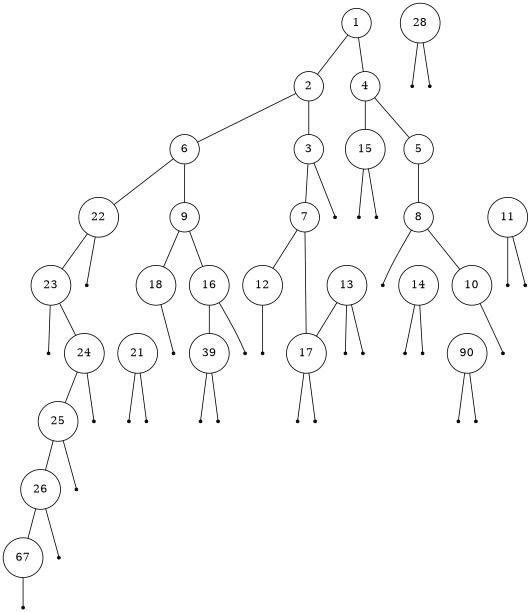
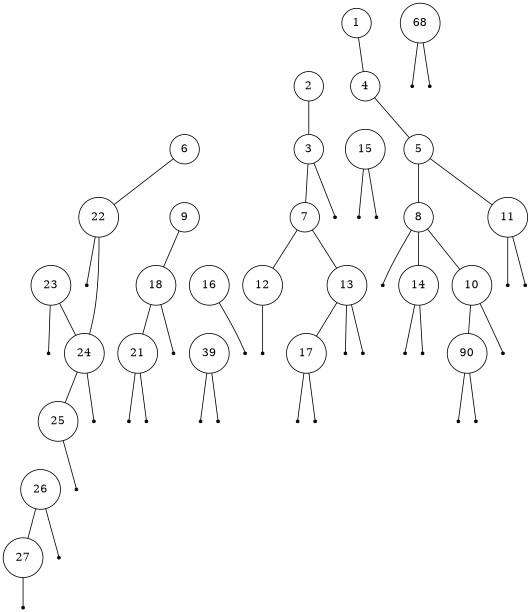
(420, 23) -> (420, 23)
(333, 55) -> none
(365, 115) -> none
(247, 118) -> none
none -> (461, 182)
(185, 183) -> none
(196, 249) -> none
none -> (419, 249)
(75, 251) -> (97, 286)
(306, 283) -> (324, 249)
none -> (147, 319)
(209, 319) -> none
none -> (470, 319)
(49, 455) -> none
(23, 558) -> (23, 558)
